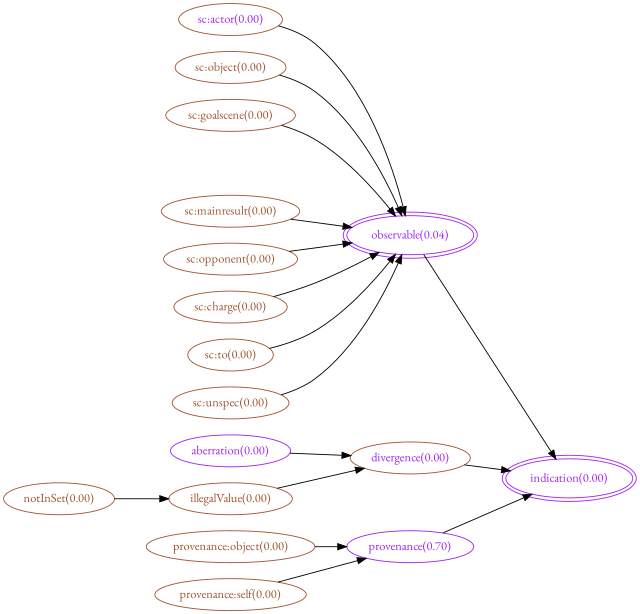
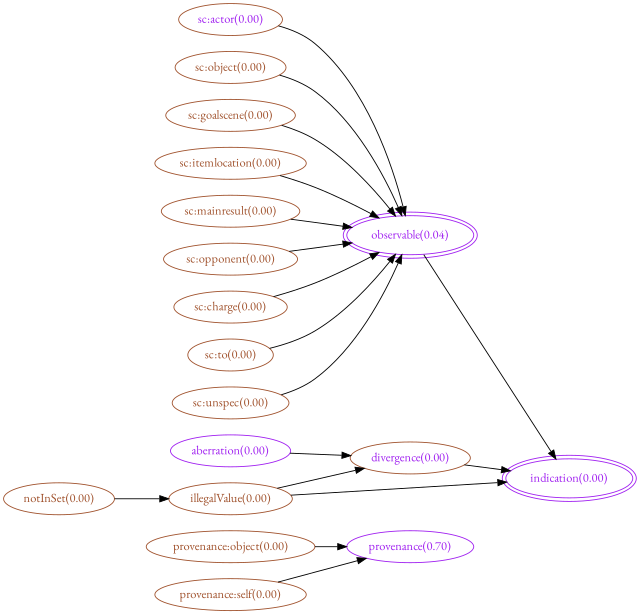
none -> (231, 163)
(483, 515) -> (394, 489)
